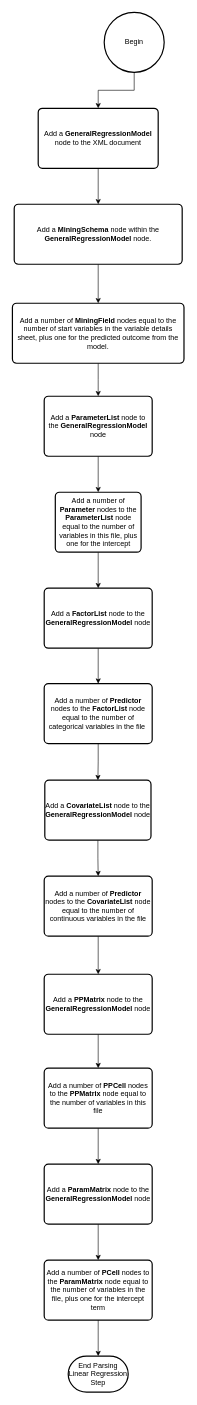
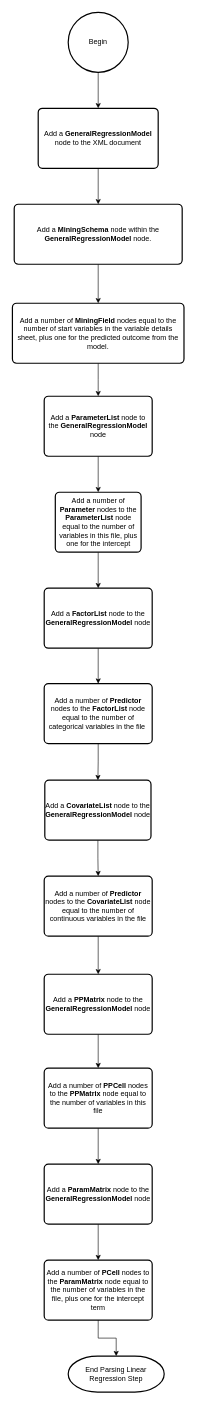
(134, 42) -> (98, 42)
(98, 1374) -> (116, 1374)
